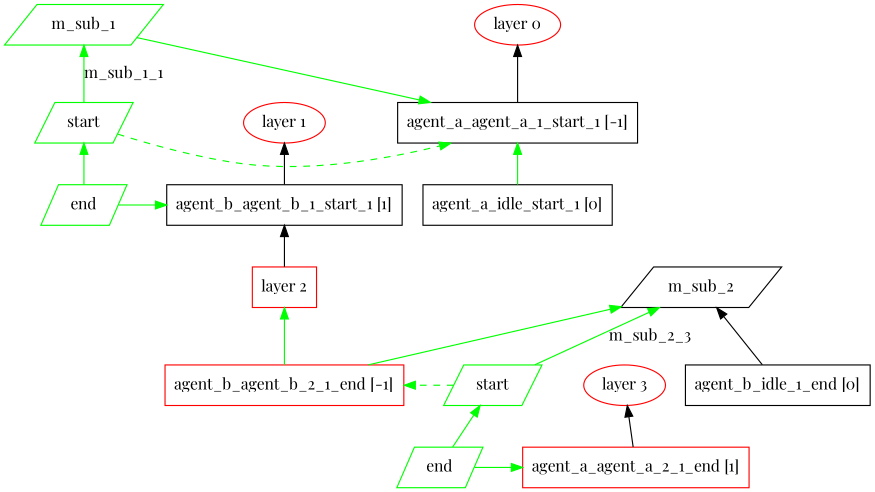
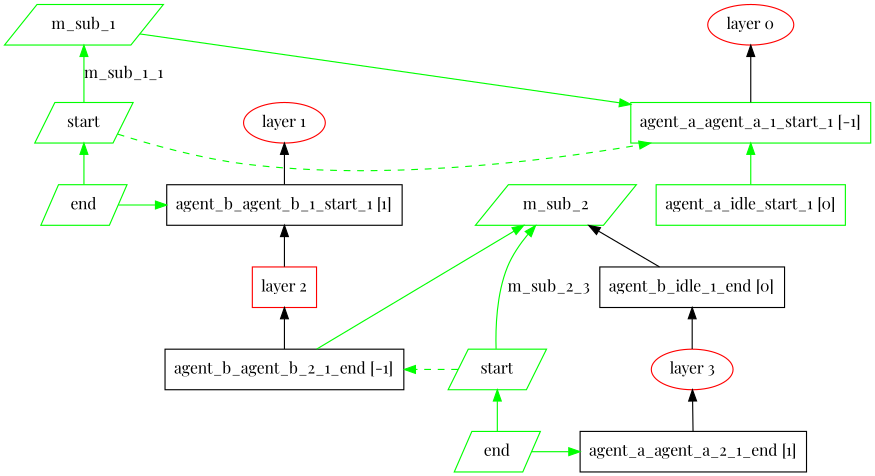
(518, 123) -> (751, 123)
(518, 205) -> (751, 205)
(701, 287) -> (556, 205)
none -> (692, 334)
(284, 342) -> (284, 334)
(284, 385) -> (284, 369)
(636, 467) -> (693, 452)
